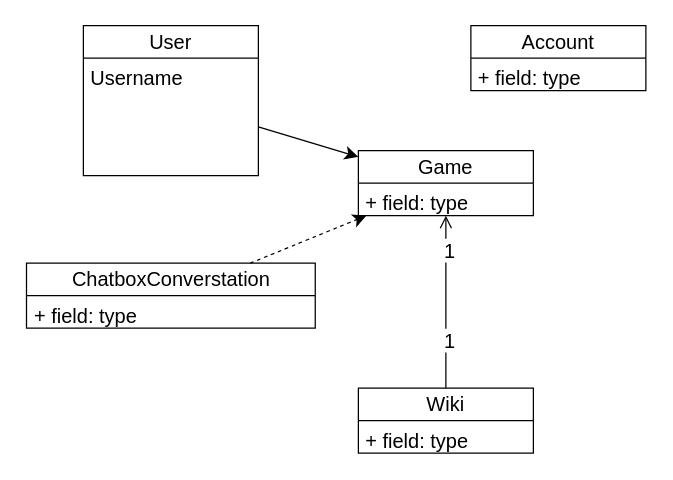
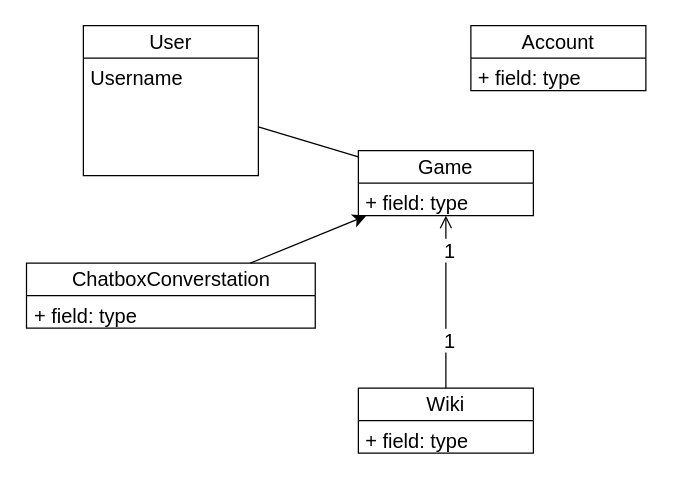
(347, 153) -> (350, 154)
(304, 241) -> (304, 241)
